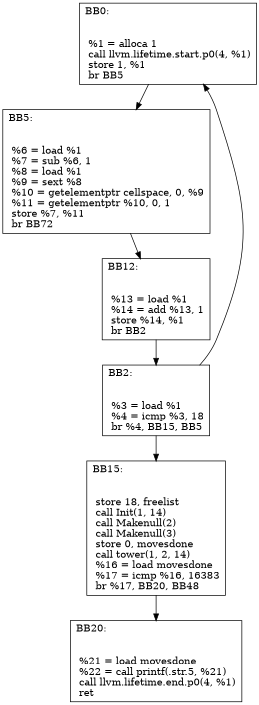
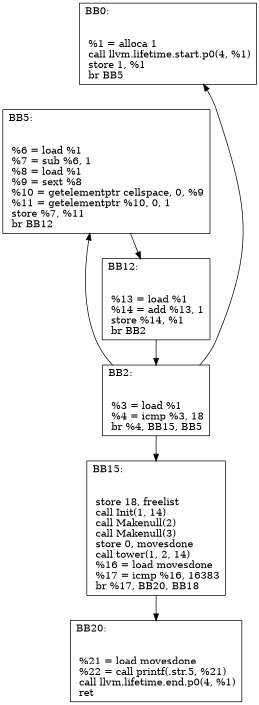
(144, 94) -> (87, 306)
(31, 224) -> (31, 224)
(146, 586) -> (146, 586)
